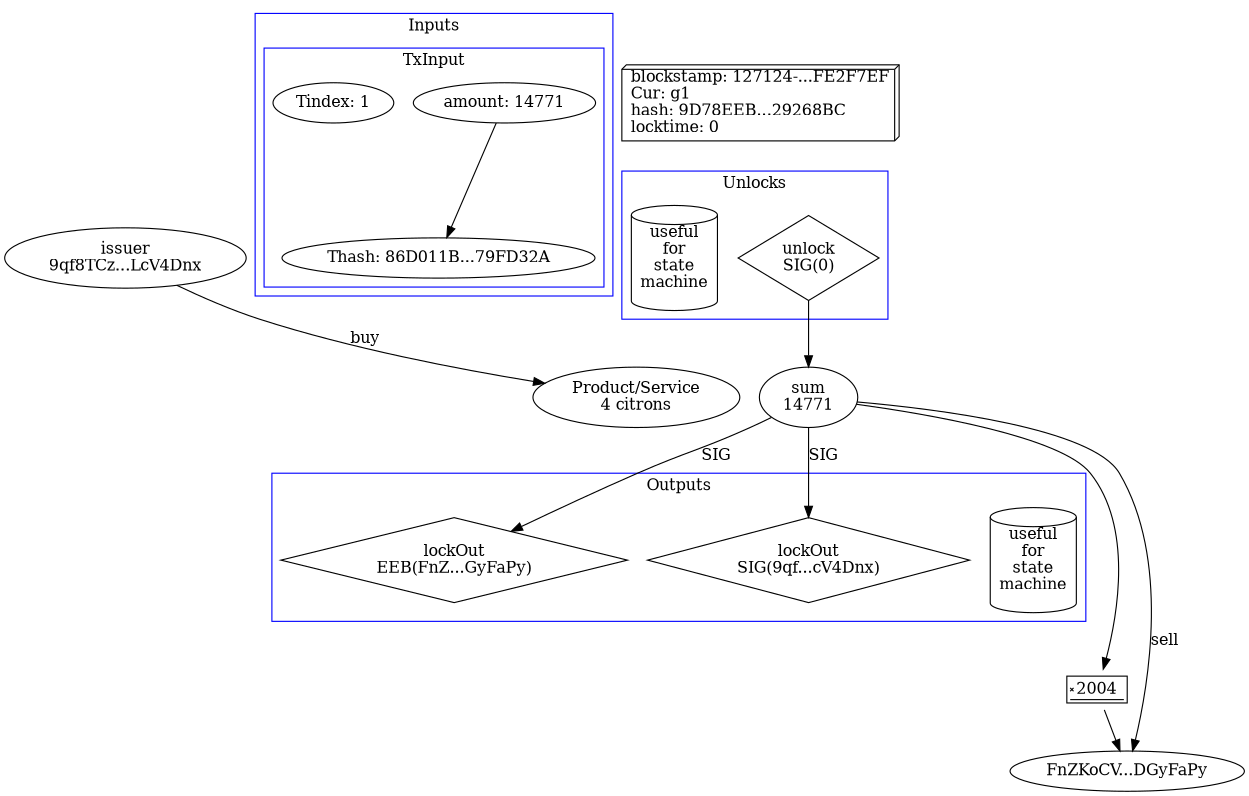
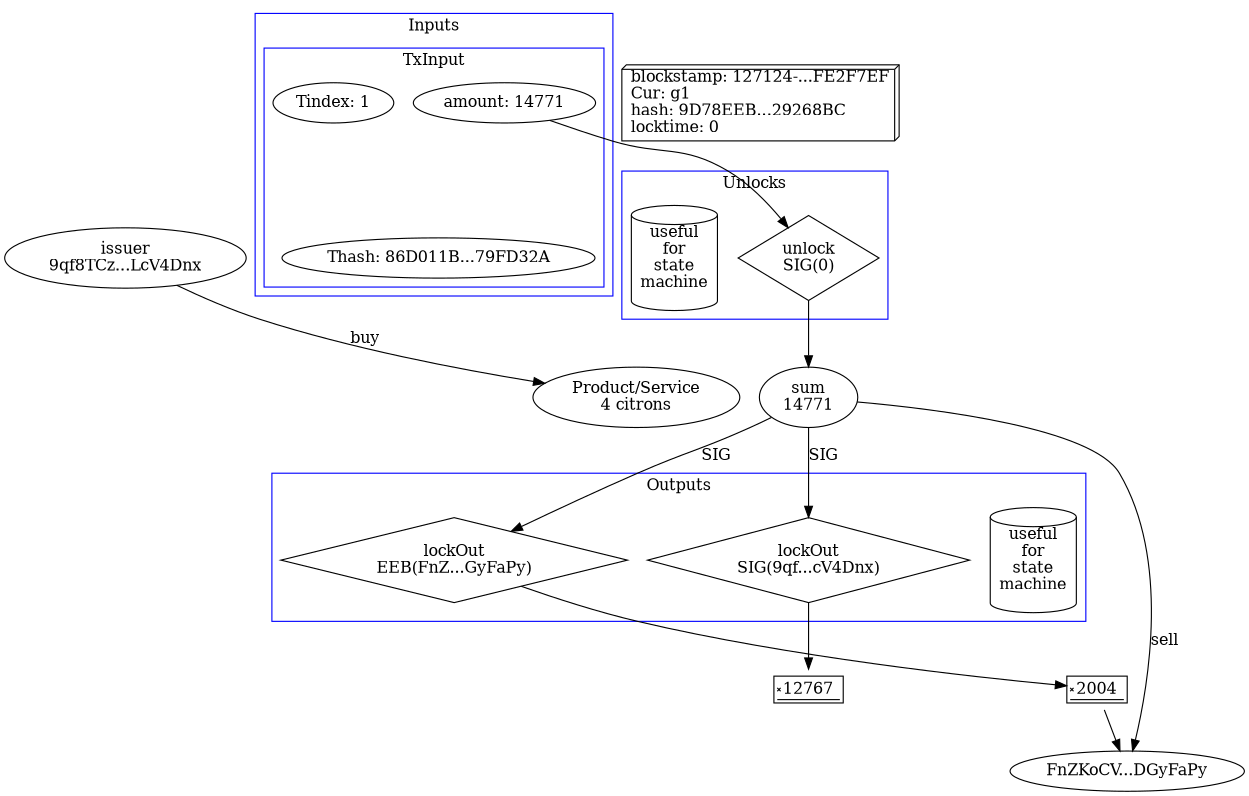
(474, 175) -> (674, 152)
(1068, 457) -> (785, 650)
none -> (809, 690)
